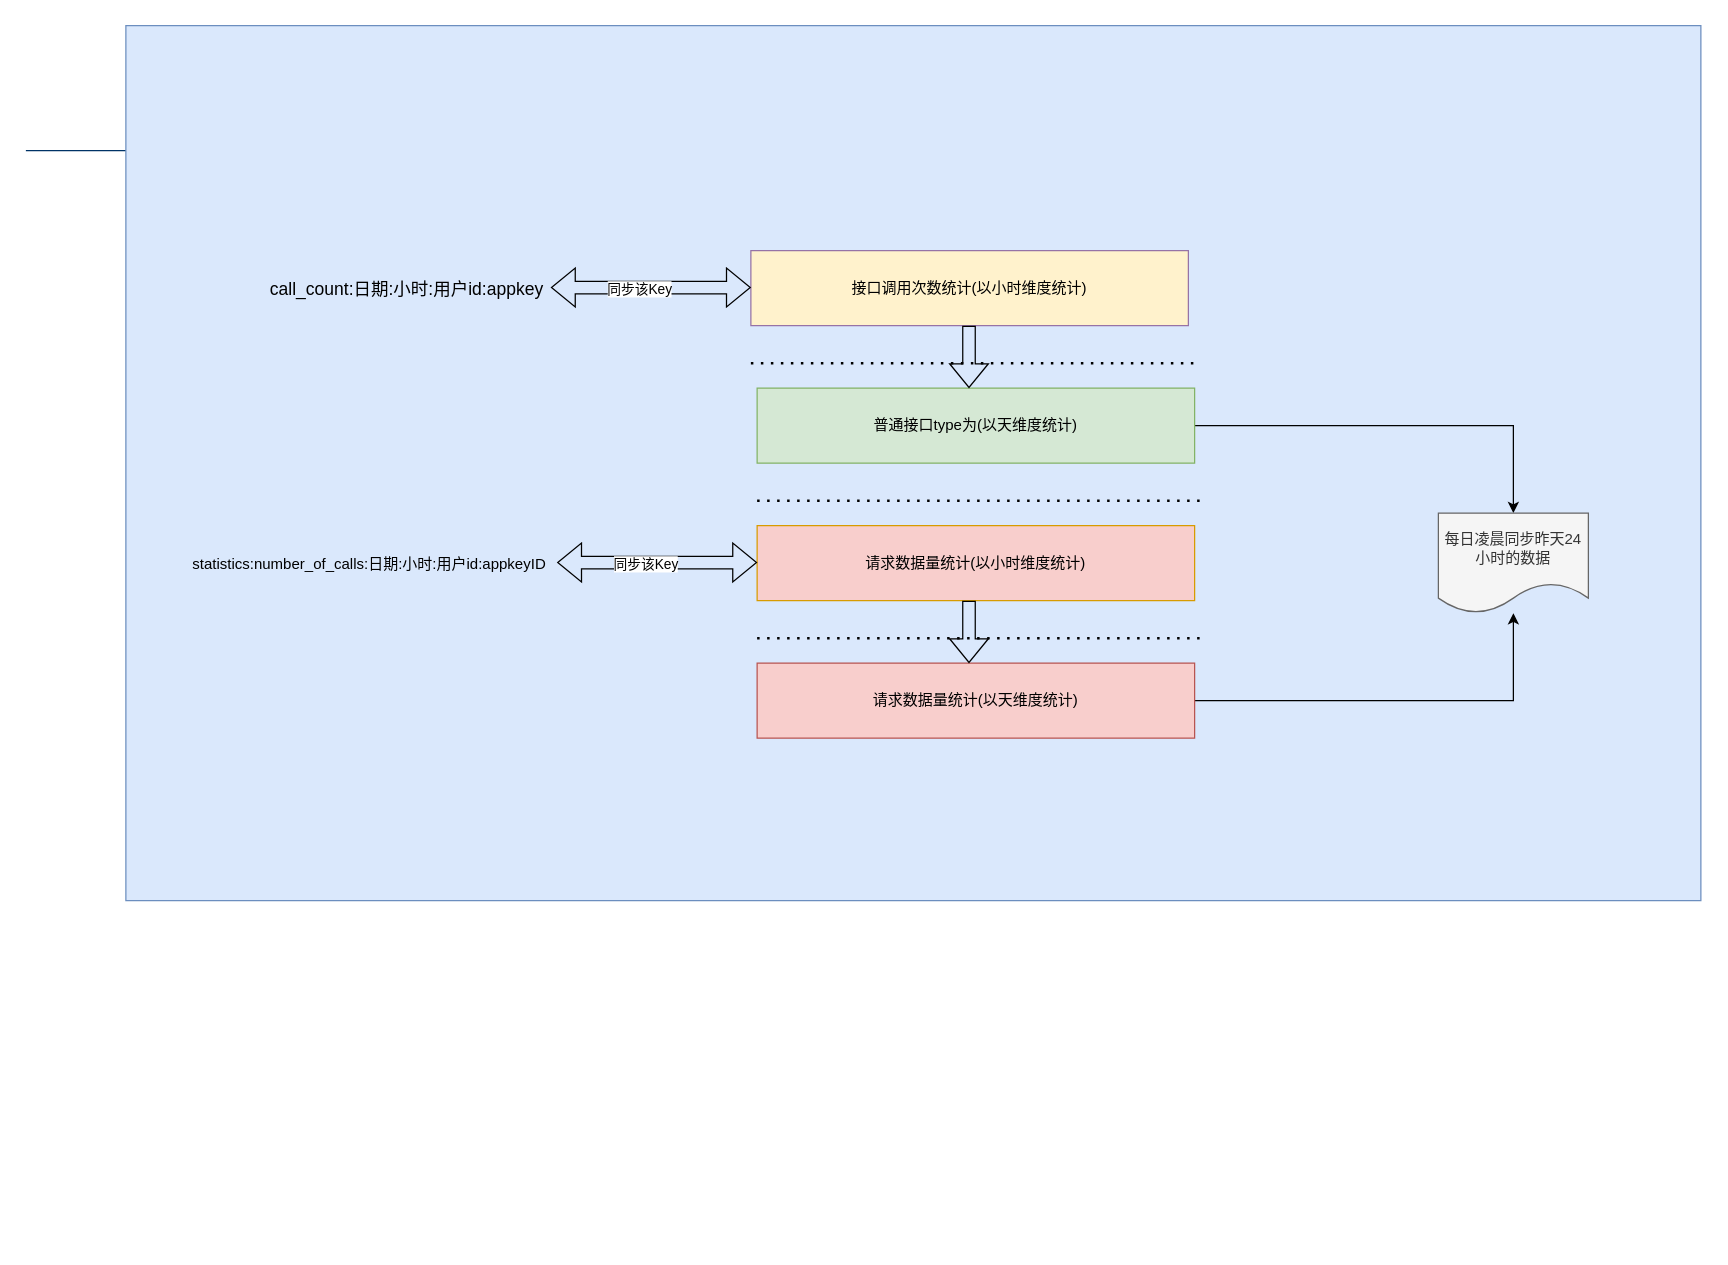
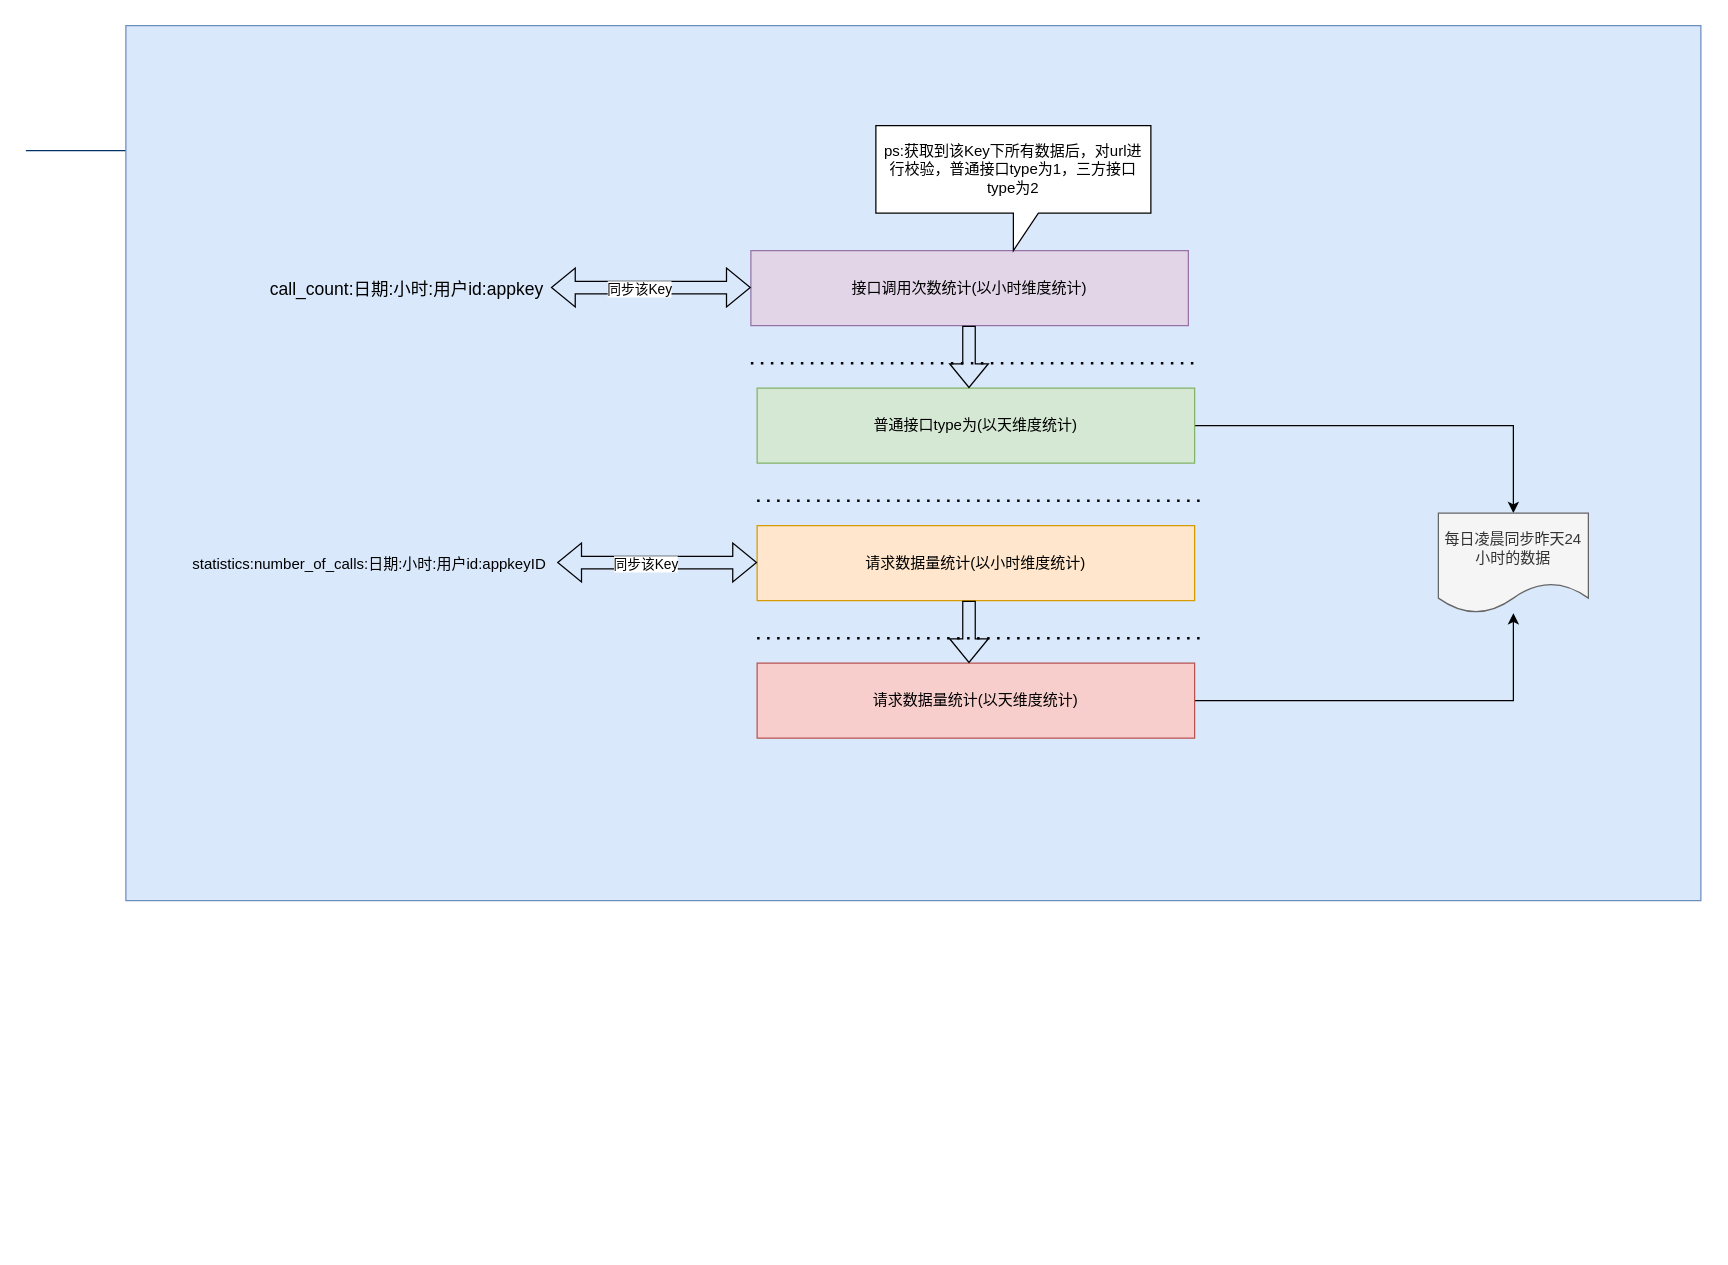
none -> (1013, 188)
(969, 288) -> (969, 288)
(976, 563) -> (976, 563)
